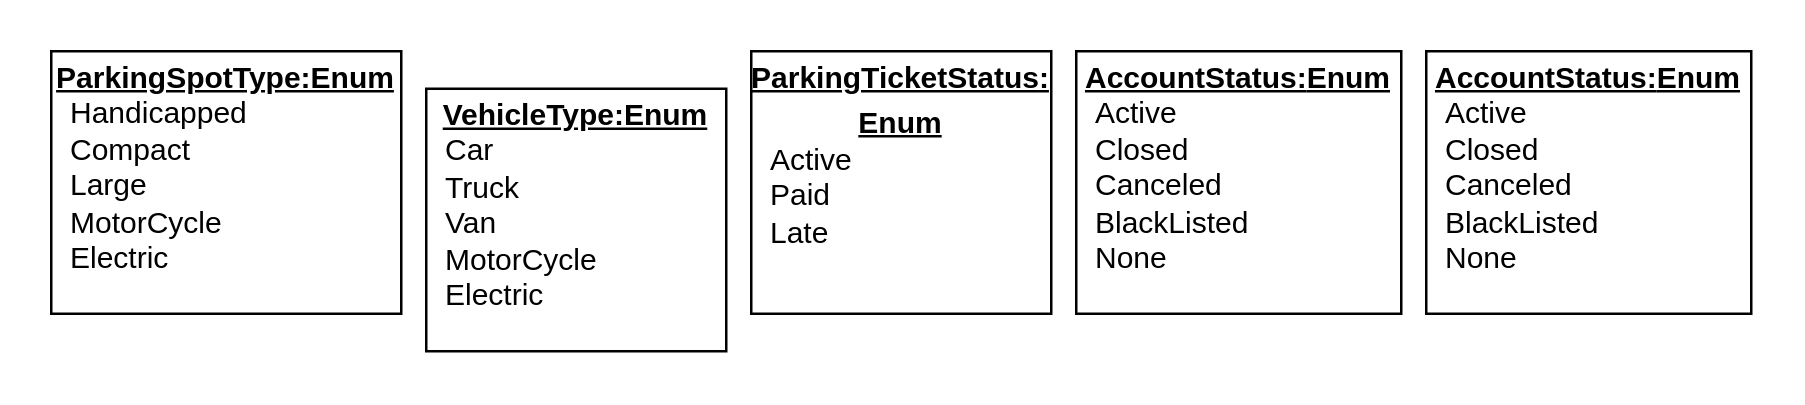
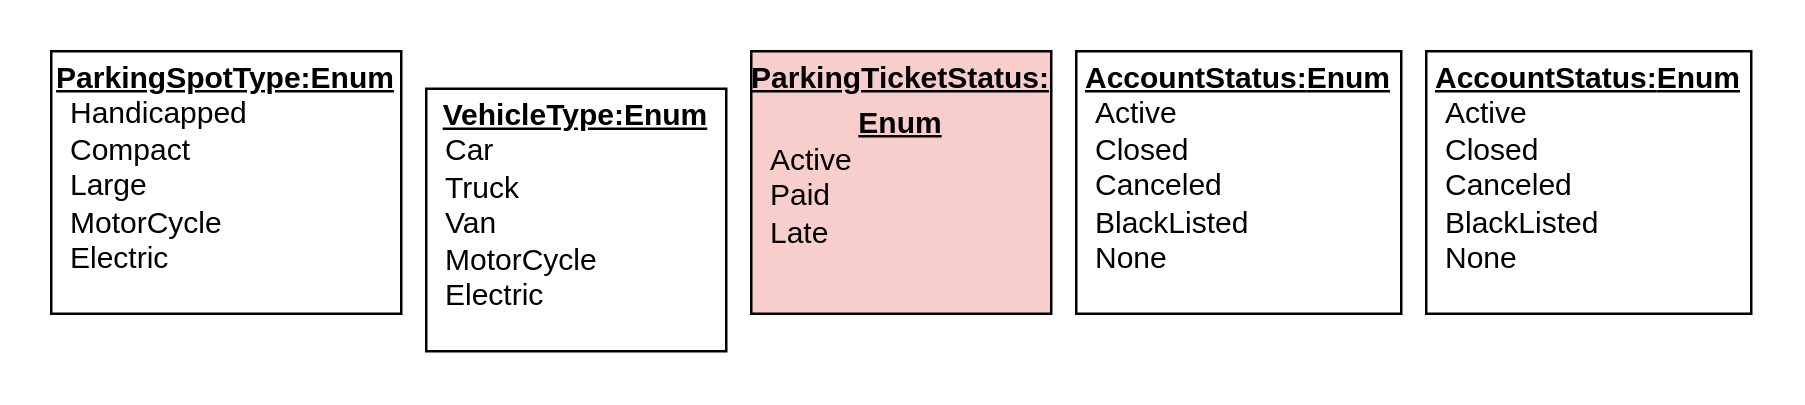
(901, 183) -> (901, 183)
